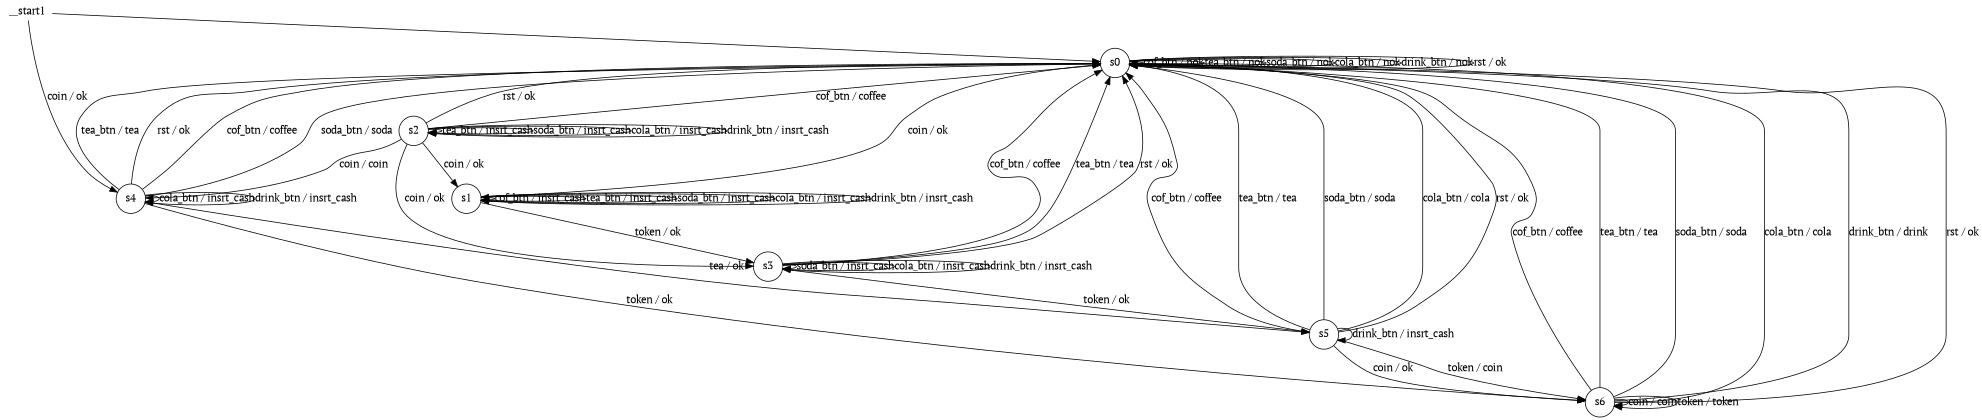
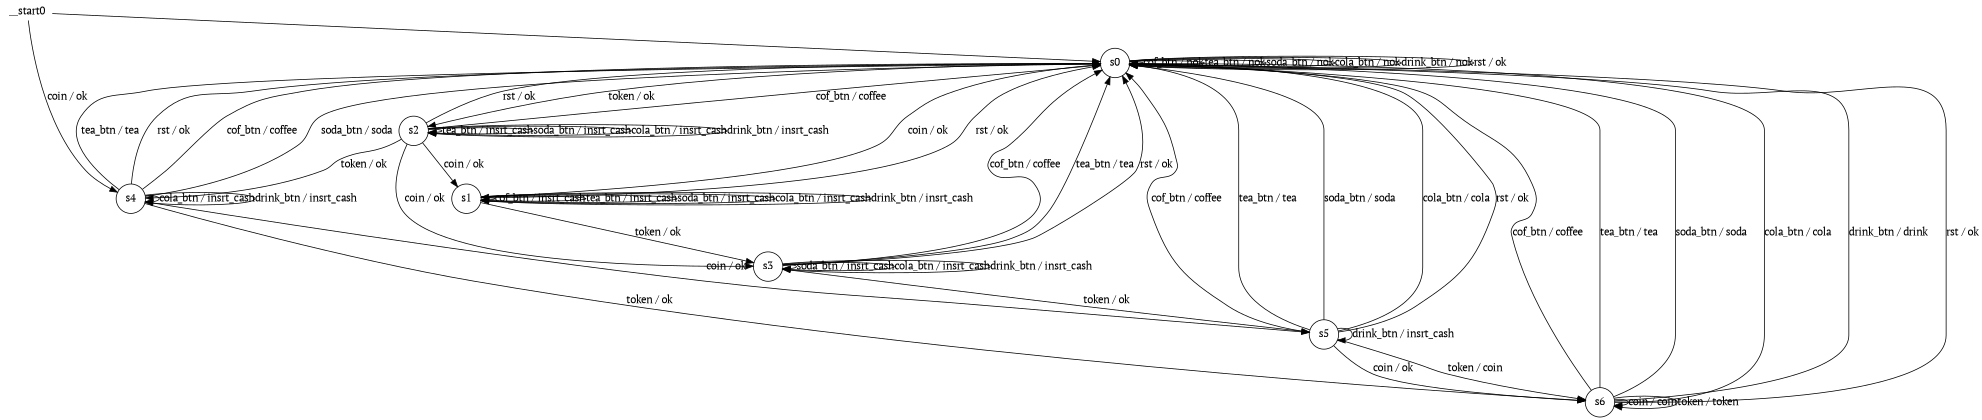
(28, 12) -> (28, 12)
none -> (733, 79)
(364, 165) -> (364, 165)
none -> (802, 180)
(727, 267) -> (727, 267)
